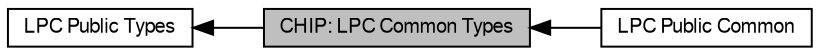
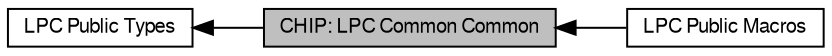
(397, 28) -> (410, 28)
(707, 28) -> (725, 28)
